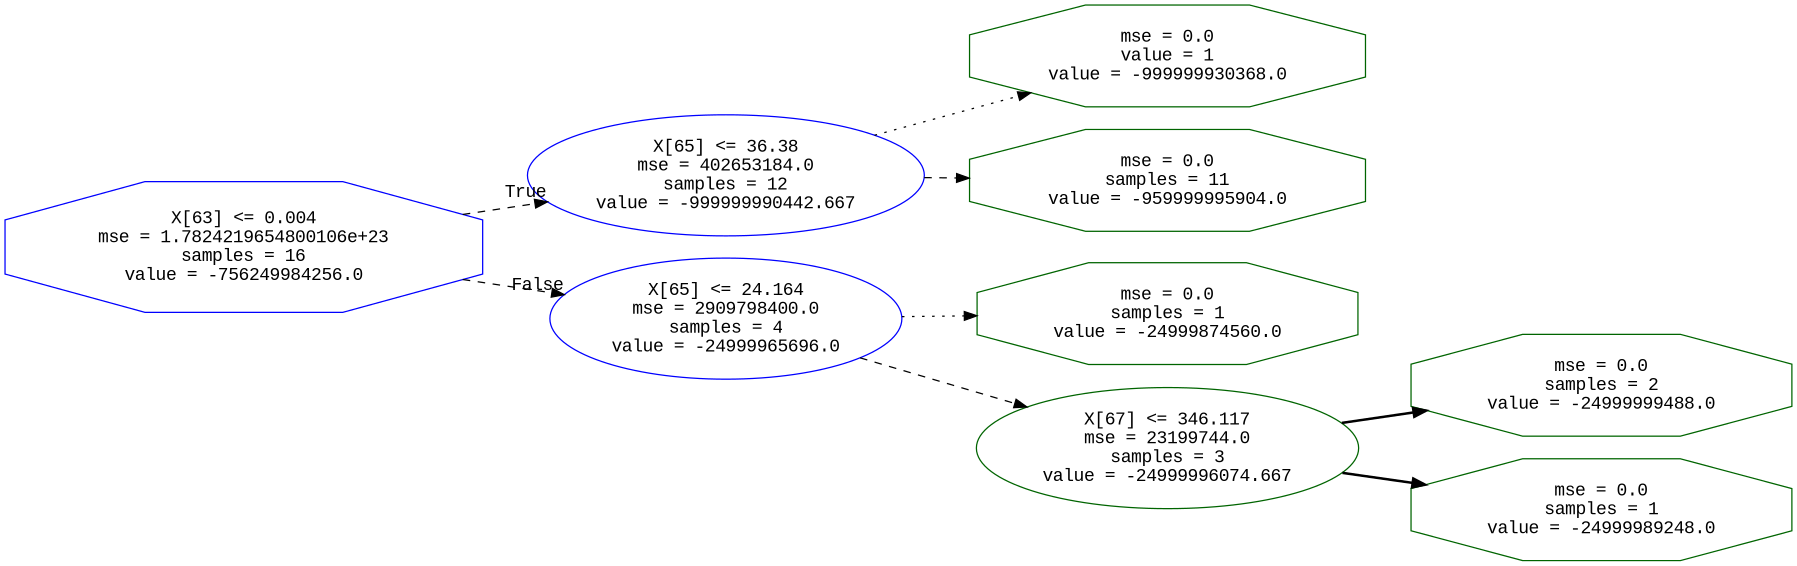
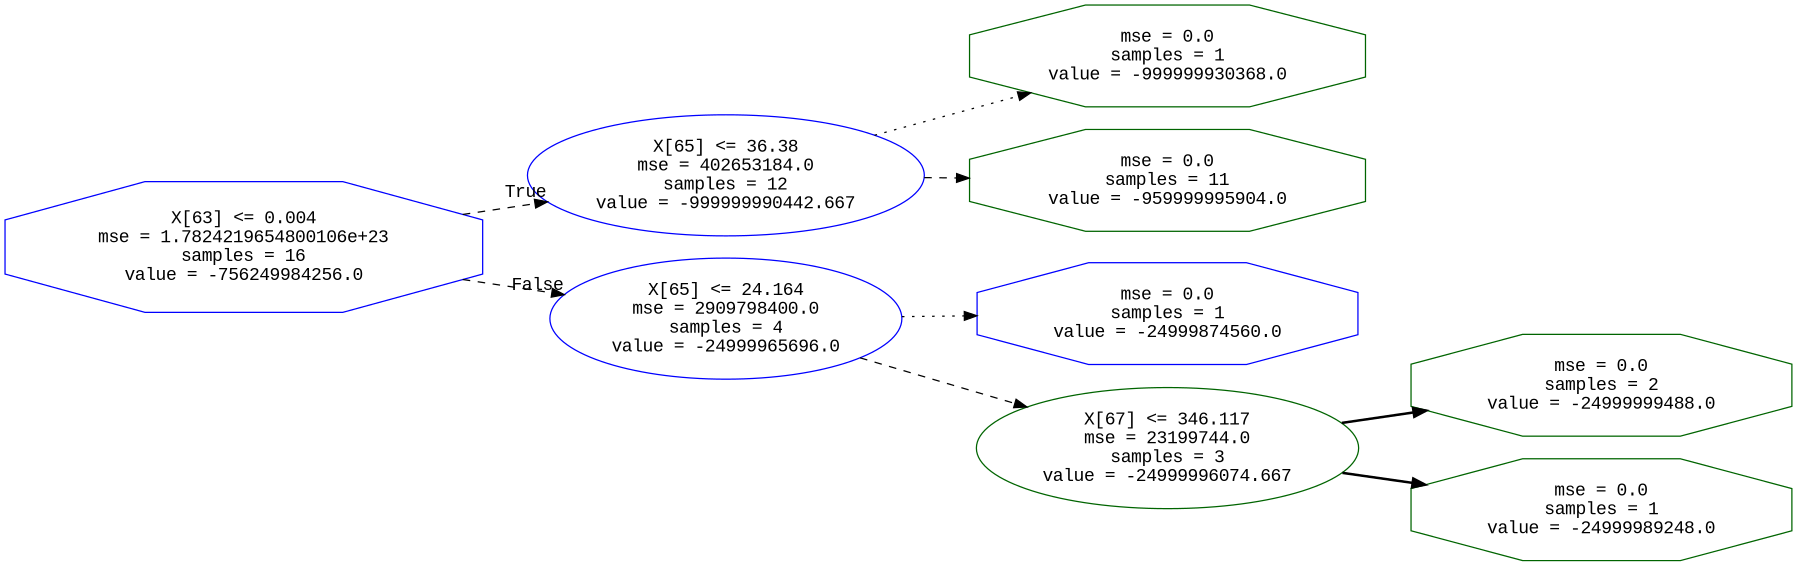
(1168, 56) -> (1168, 56)
(1168, 314) -> (1168, 314)
